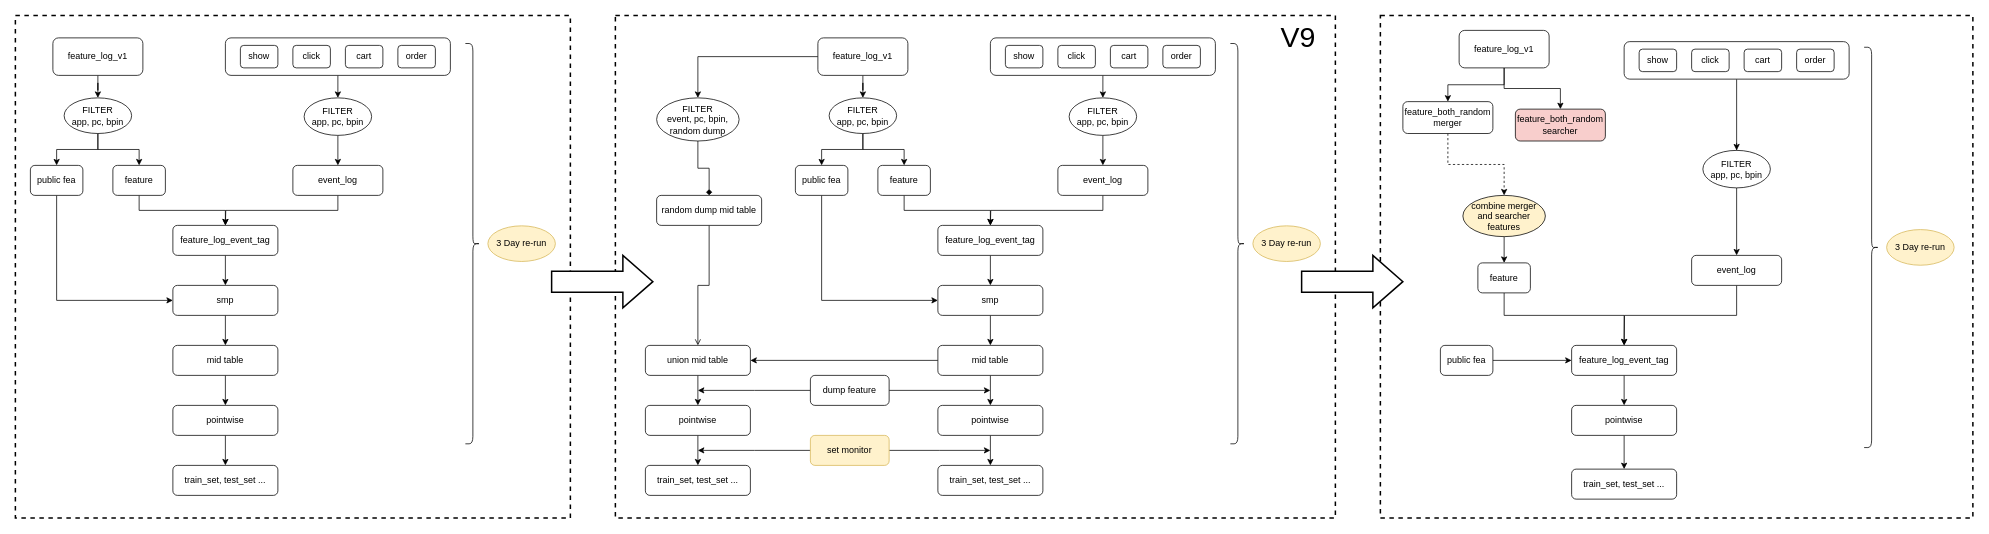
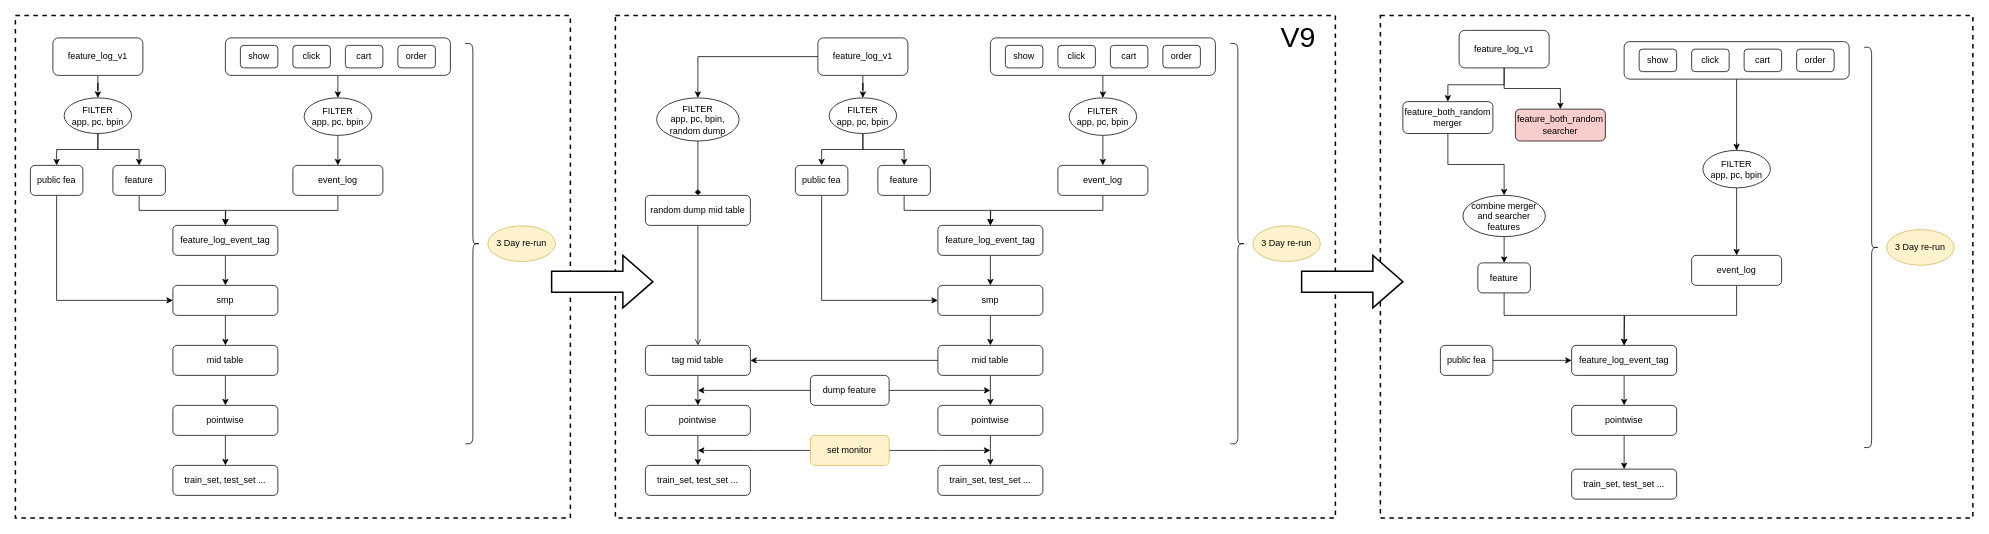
(698, 120) -> (698, 120)
(1473, 164) -> (1473, 164)
(709, 210) -> (698, 210)
(1504, 216) -> (1504, 216)
(698, 360) -> (698, 360)
